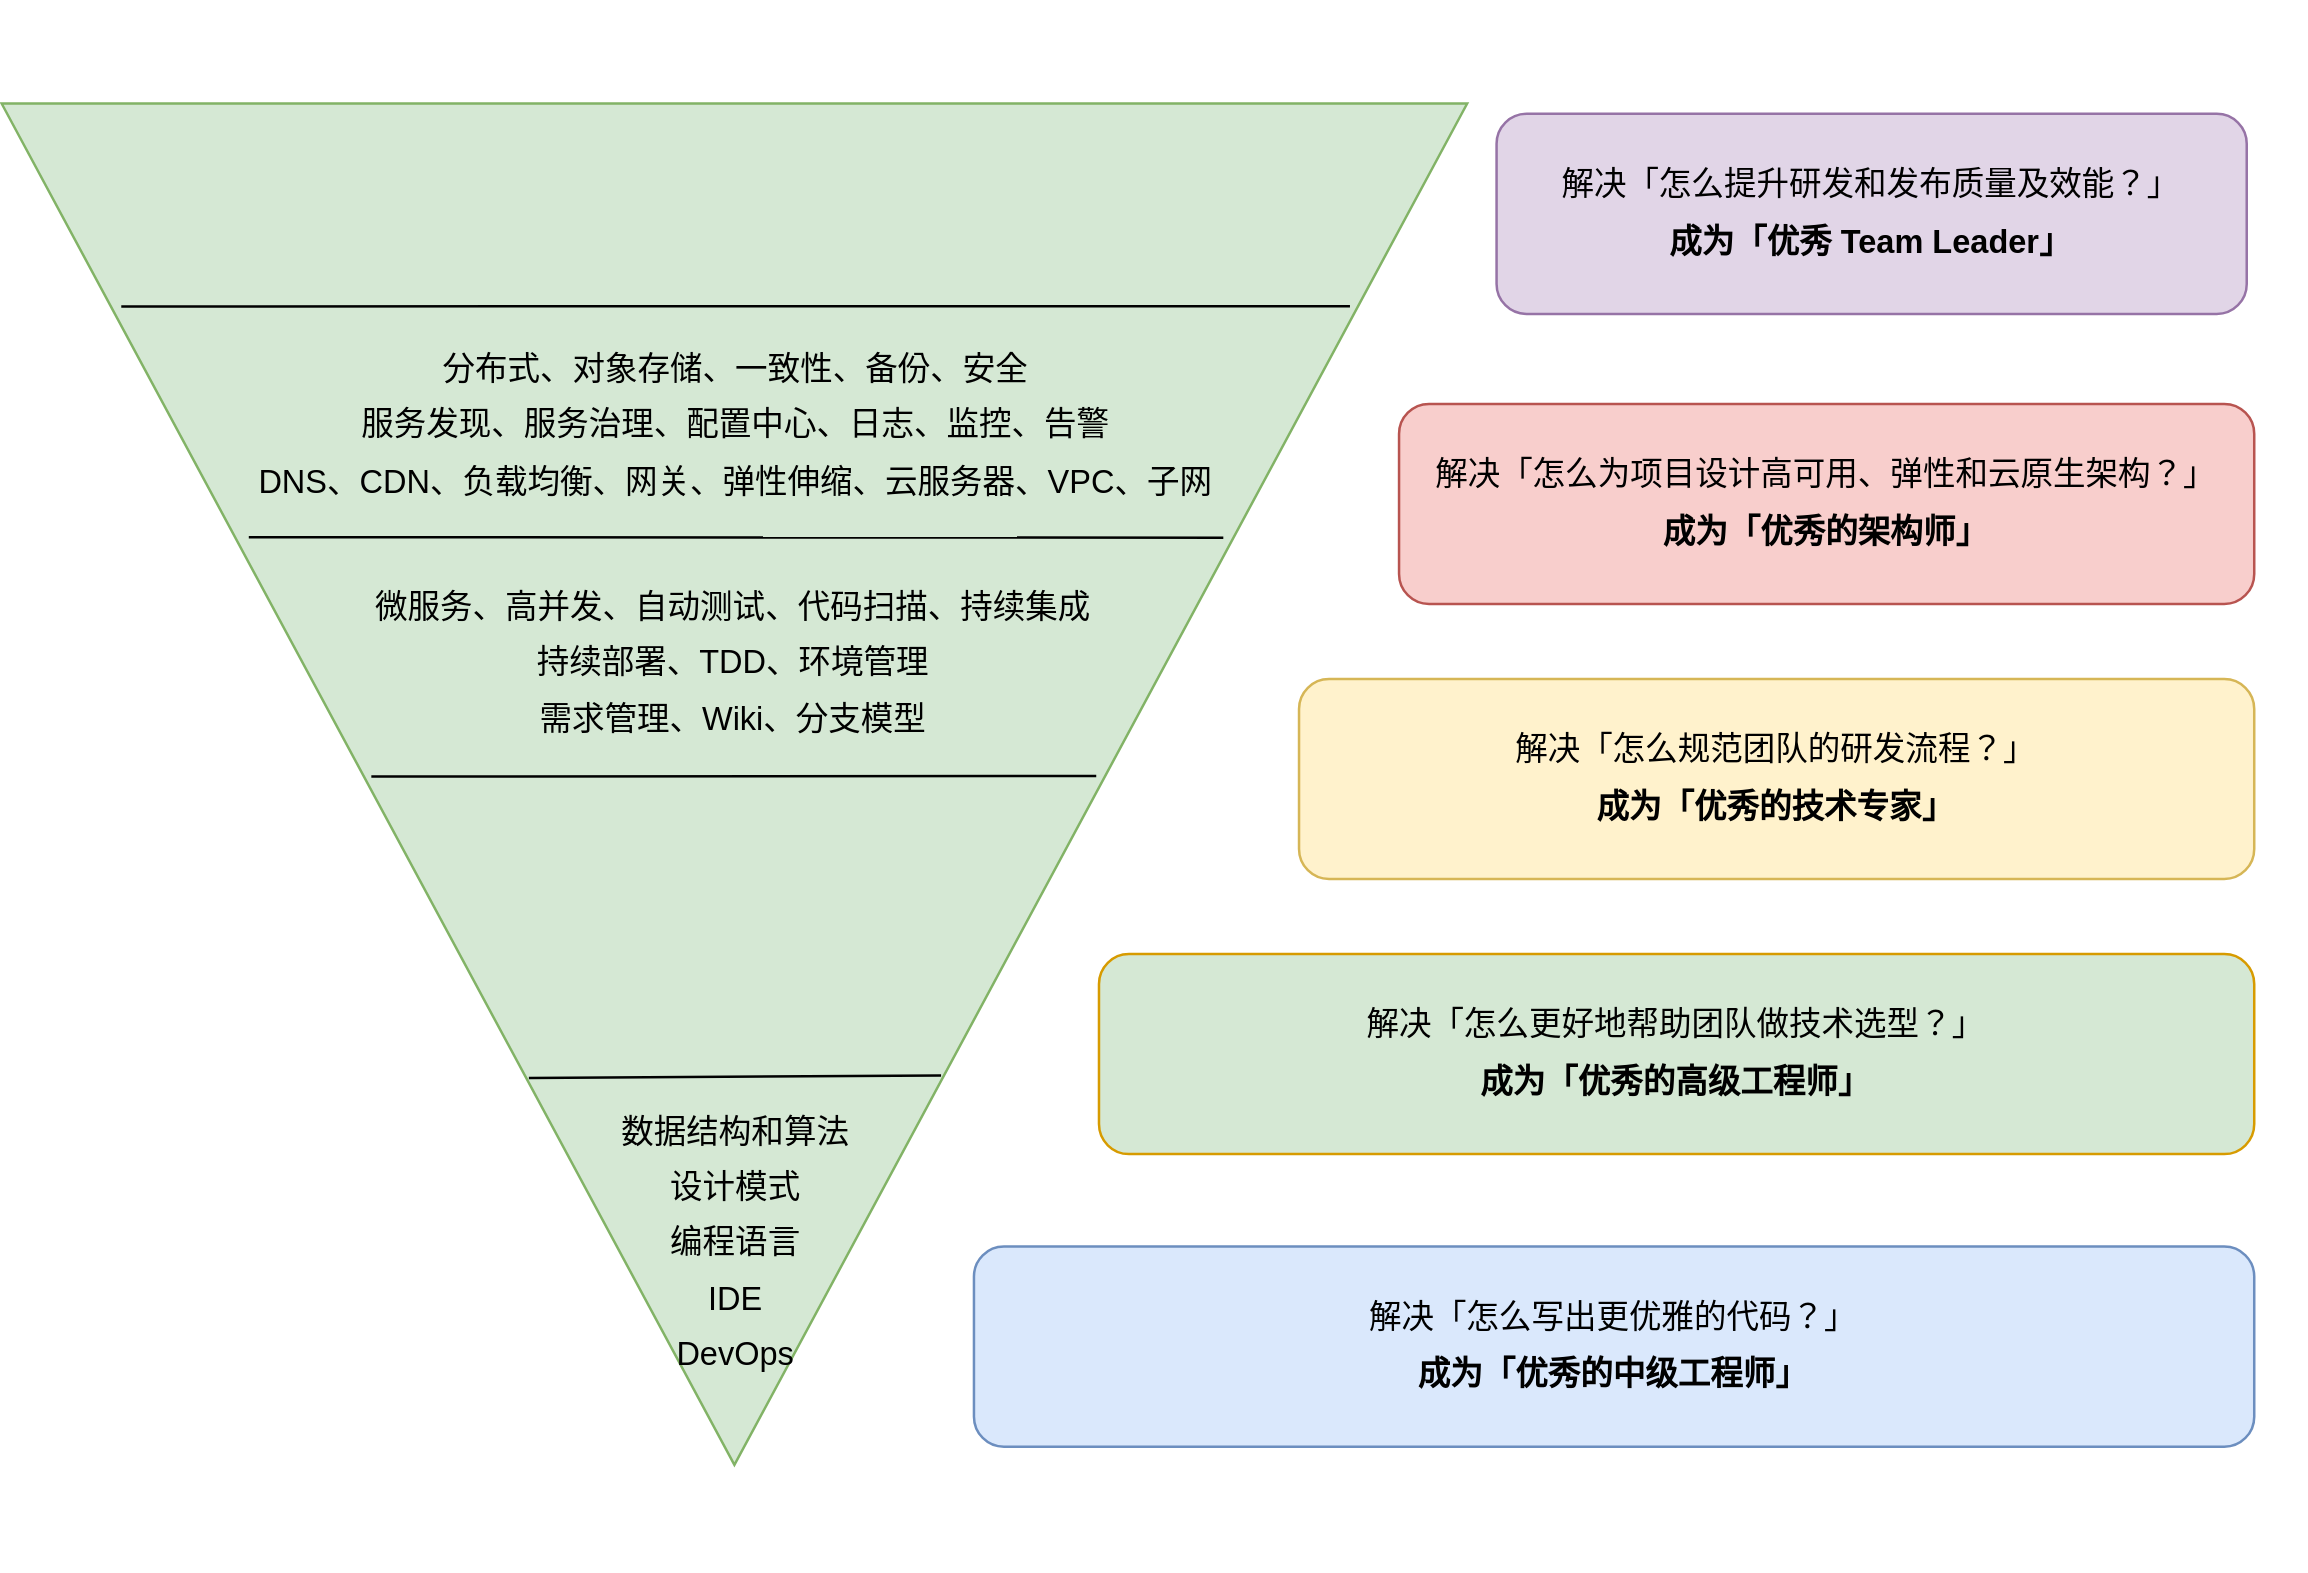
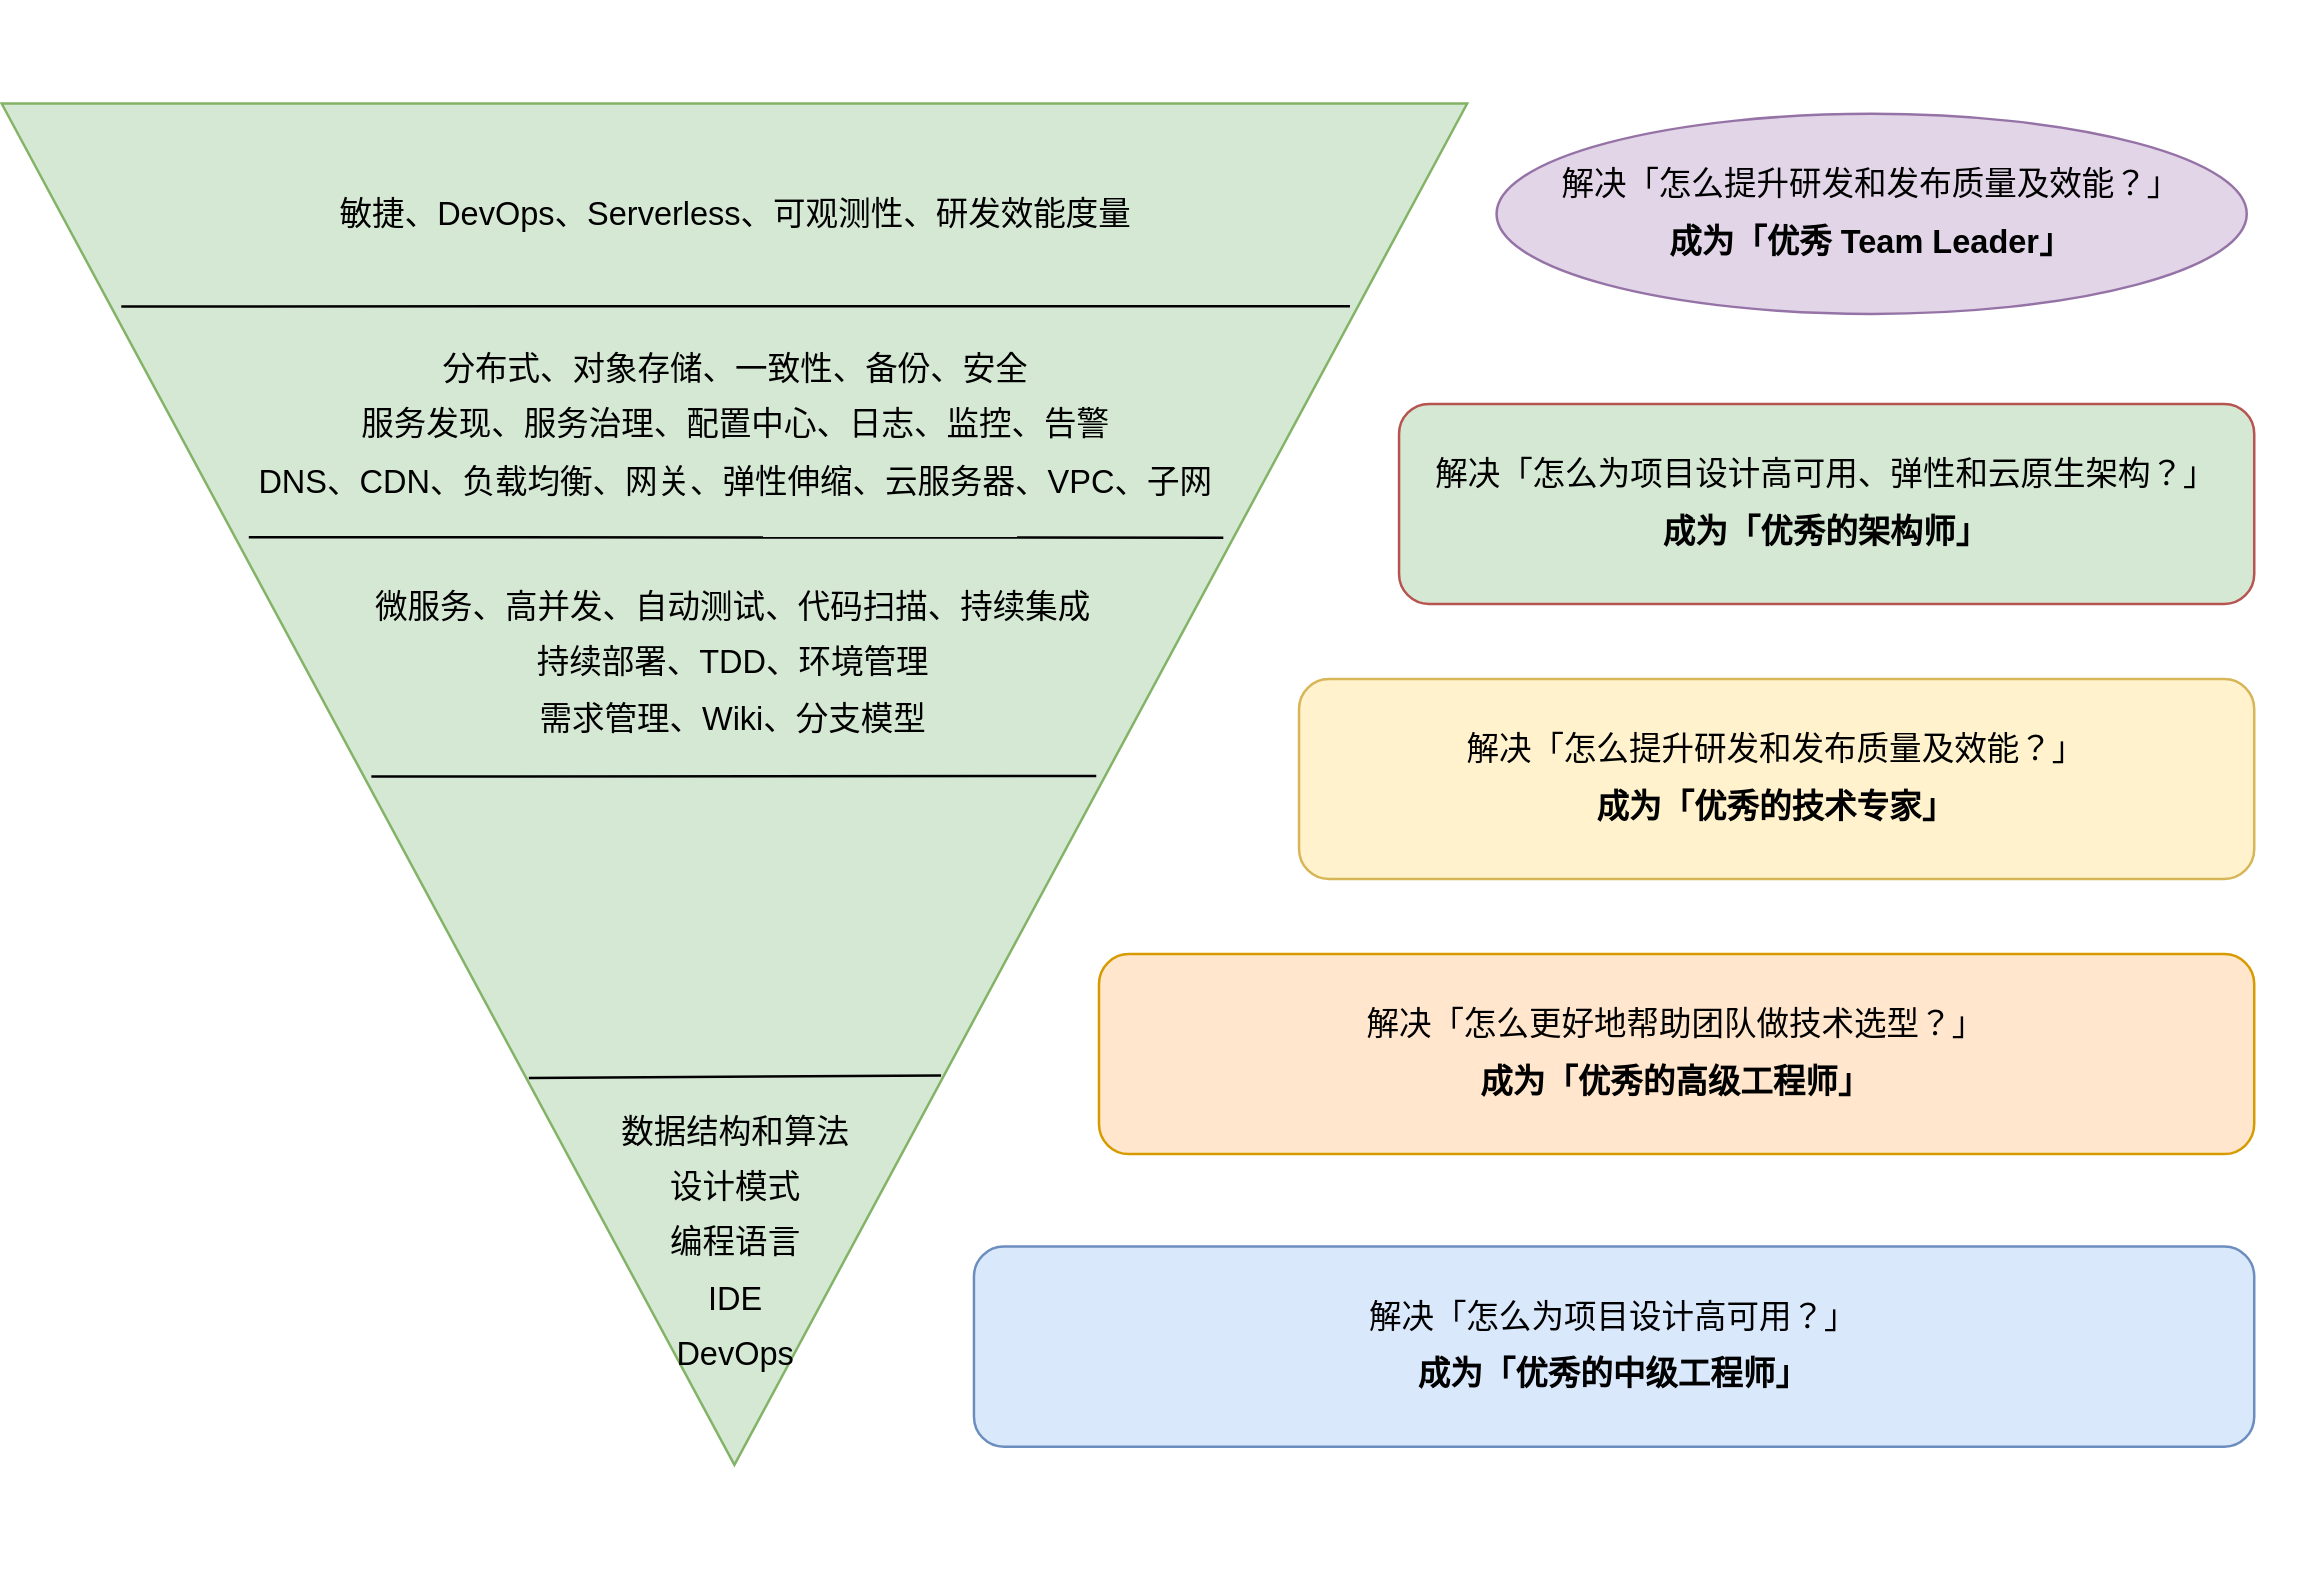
none -> (737, 213)
(1871, 214) -> (1871, 214)
(1826, 504) -> (1826, 504)
(1776, 779) -> (1776, 779)
(1676, 1054) -> (1676, 1054)
(1614, 1346) -> (1614, 1346)
